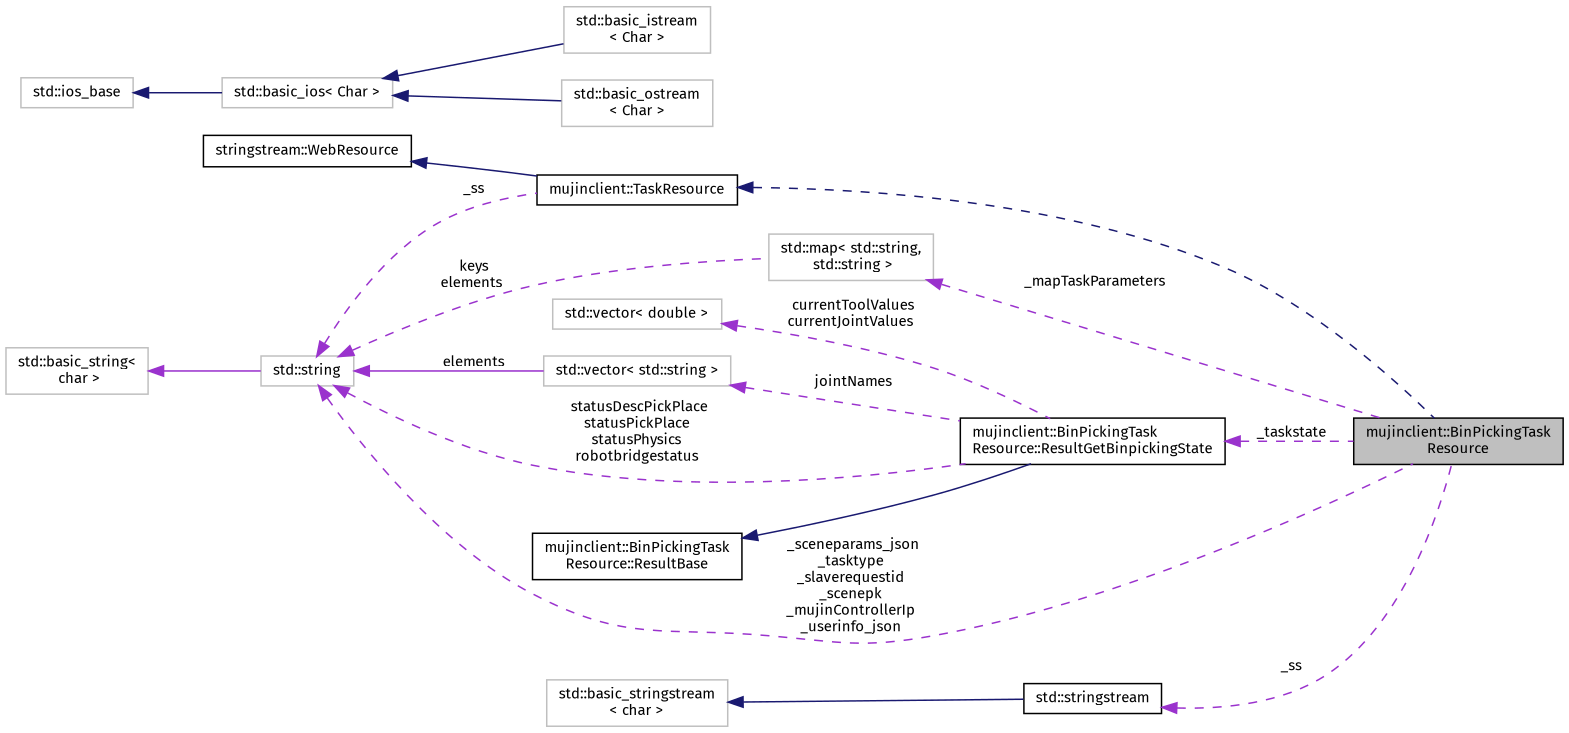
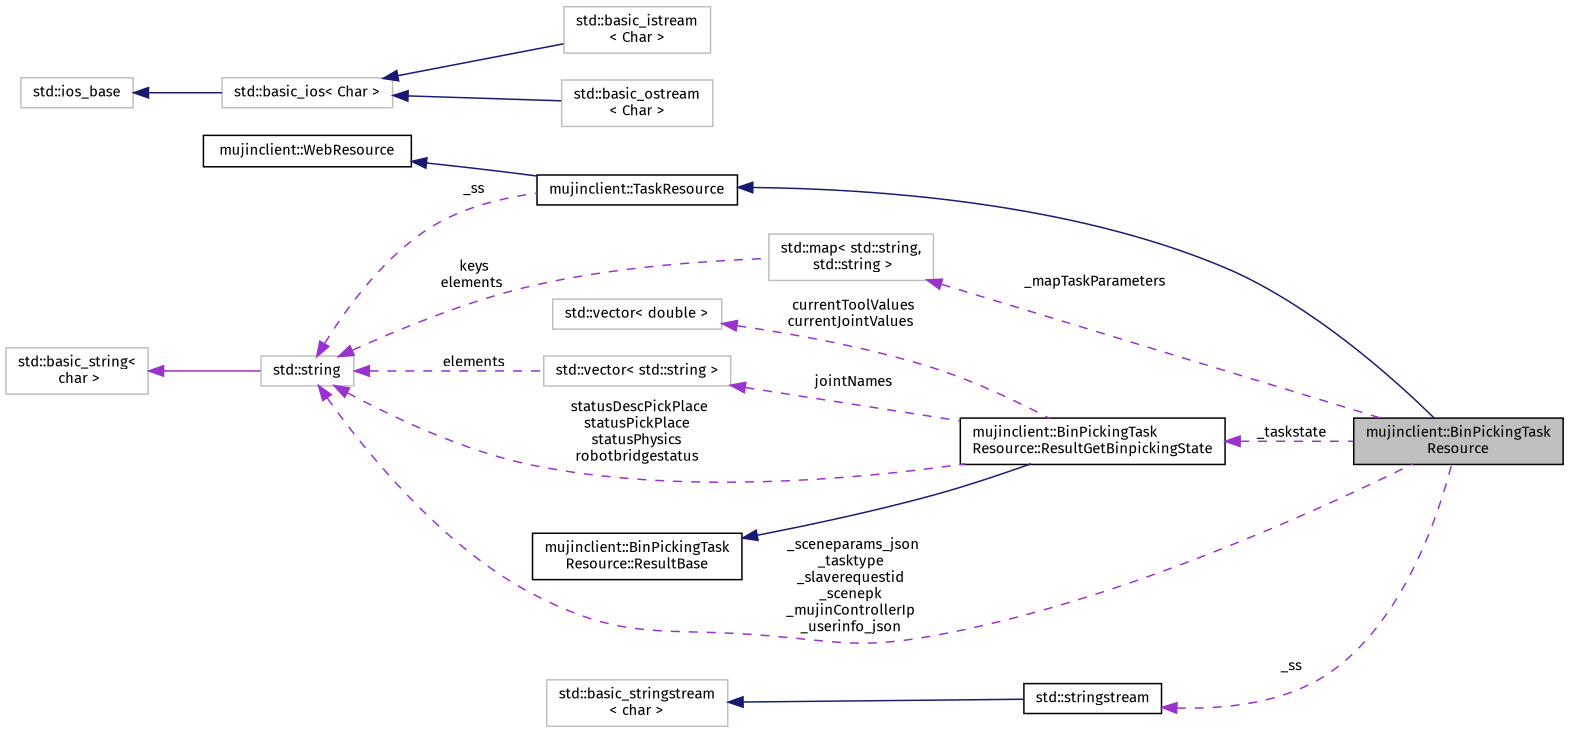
(307, 151) -> (307, 151)
(1120, 233) -> (1120, 233)
(457, 371) -> (457, 371)
